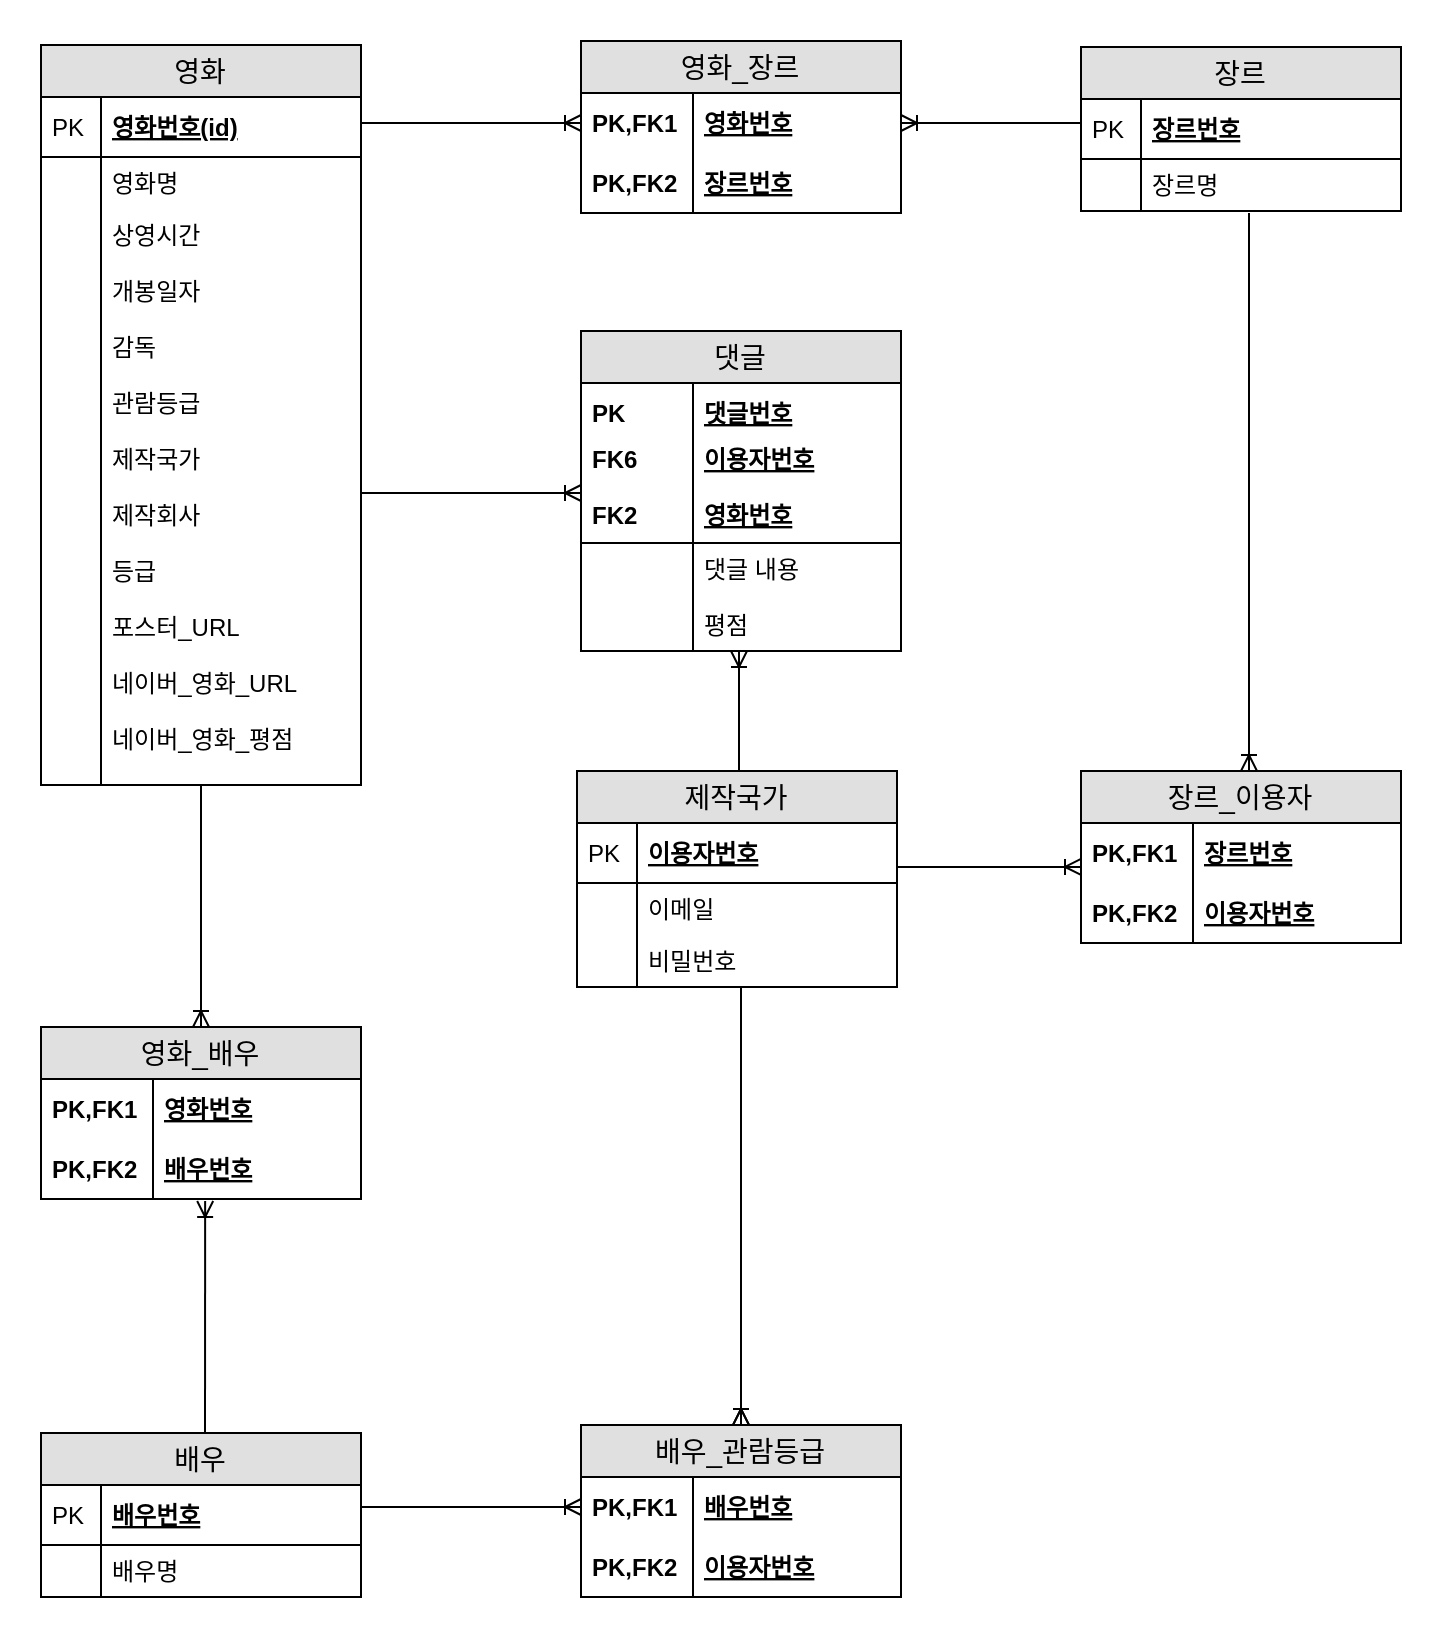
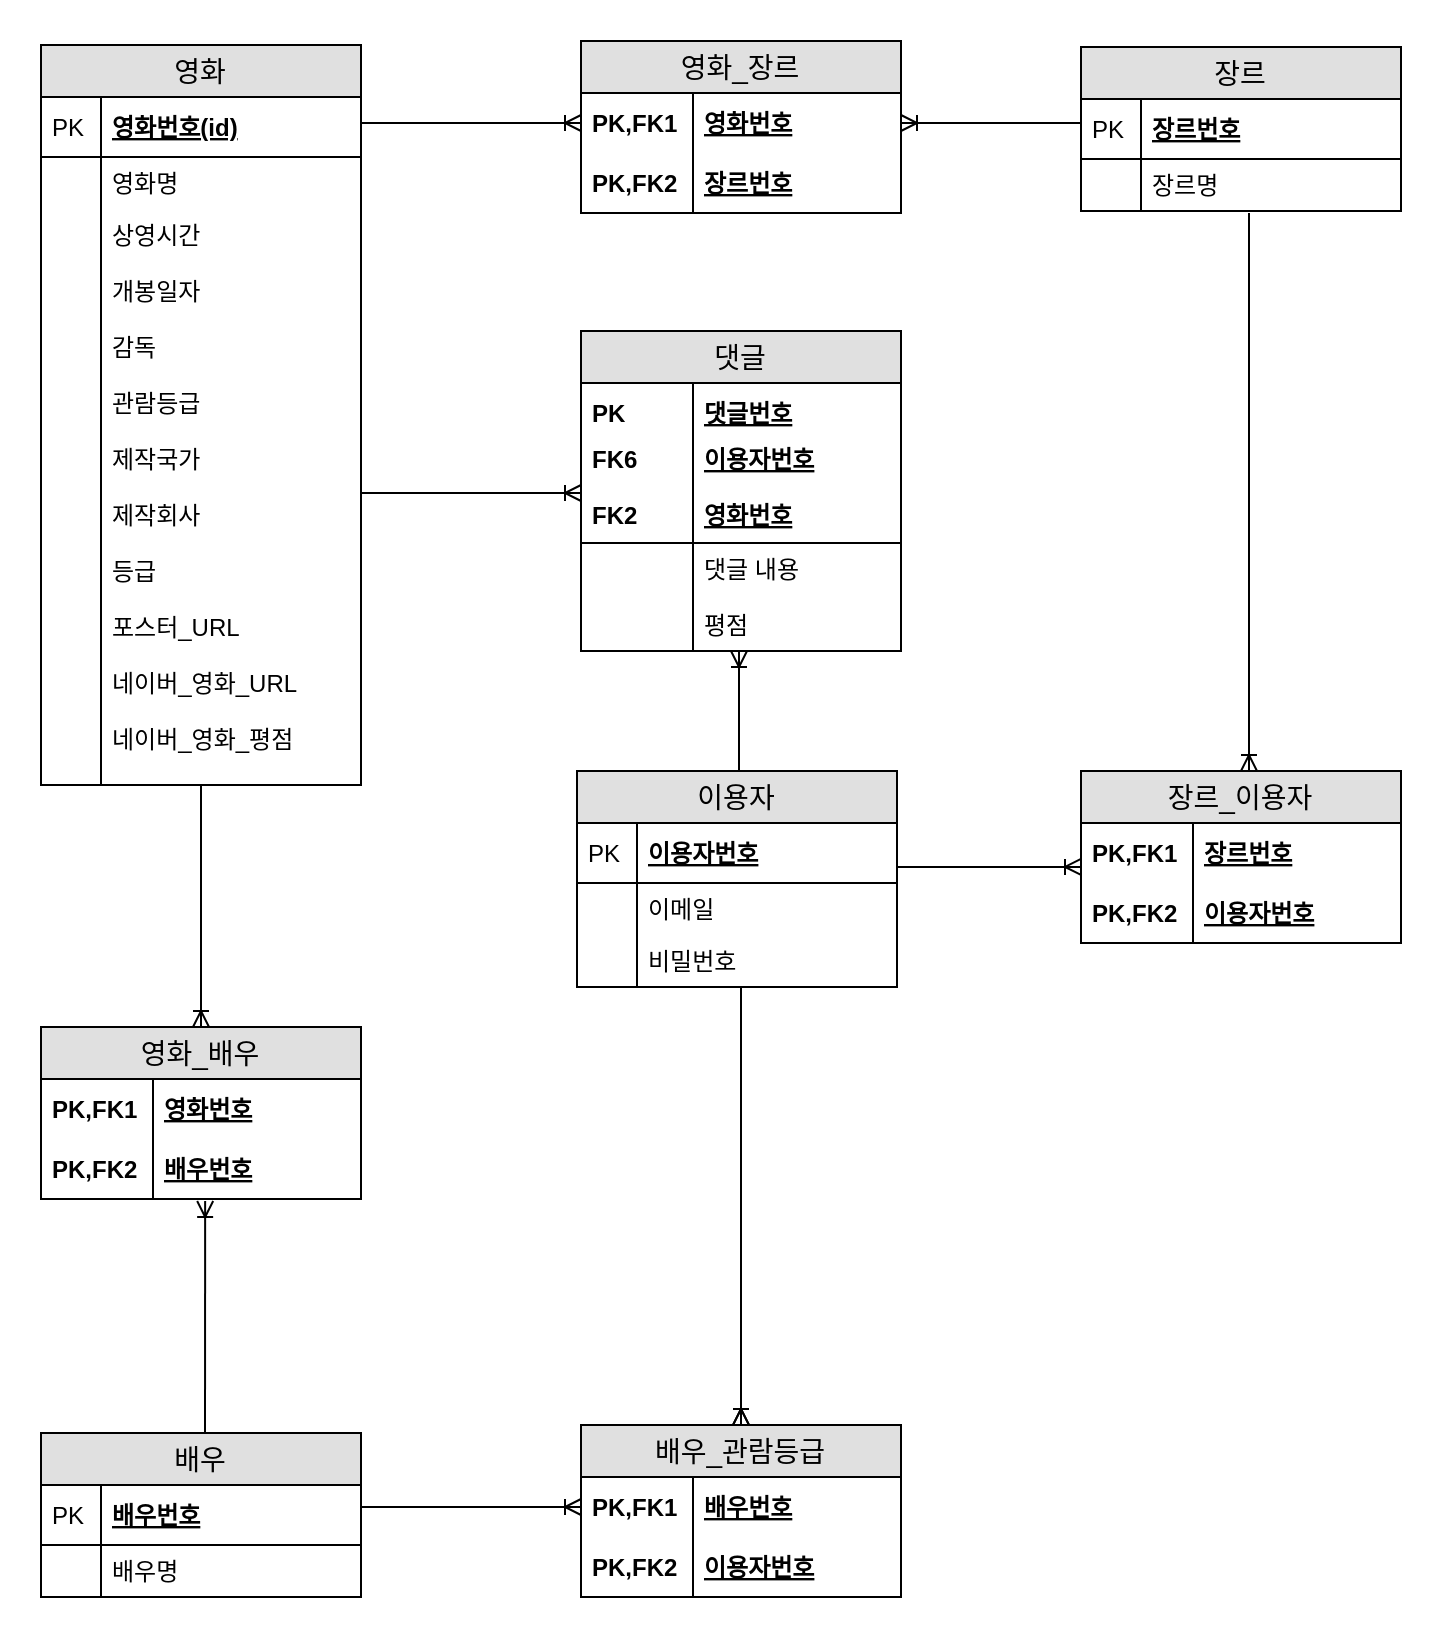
(736, 799) -> (736, 799)
